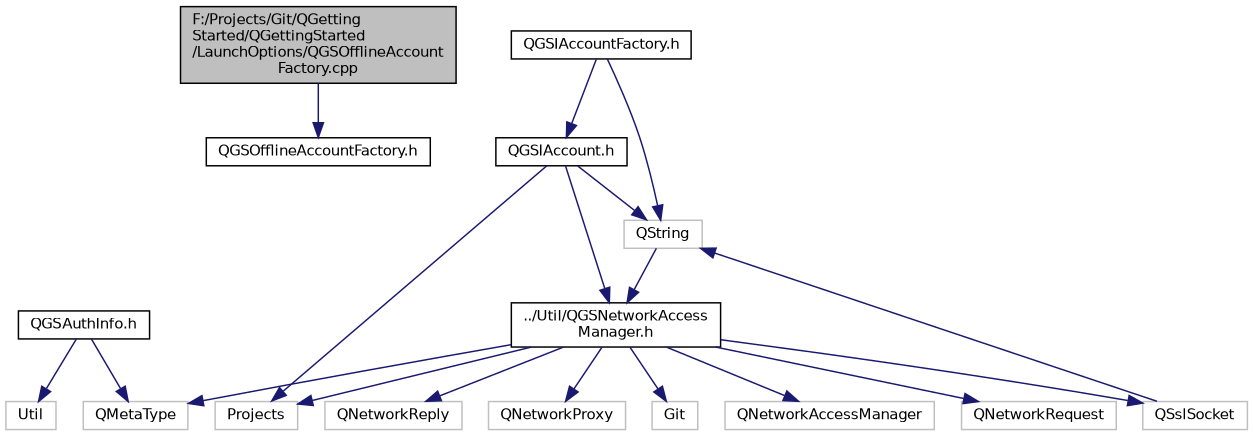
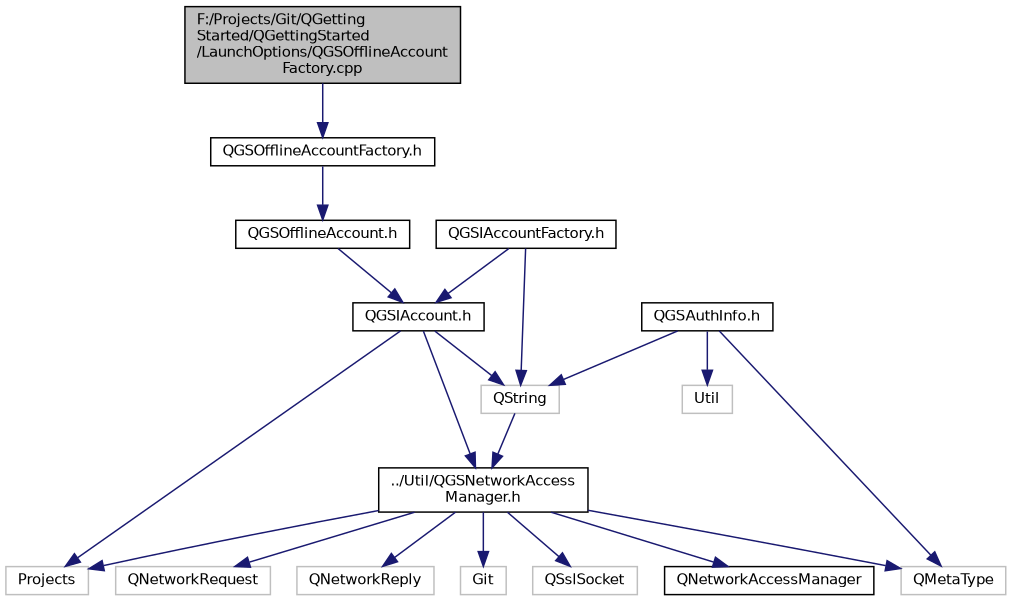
none -> (323, 234)
(936, 327) -> (621, 355)
(557, 416) -> none
(830, 416) -> (769, 581)
